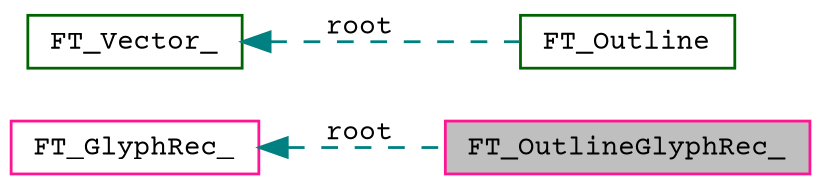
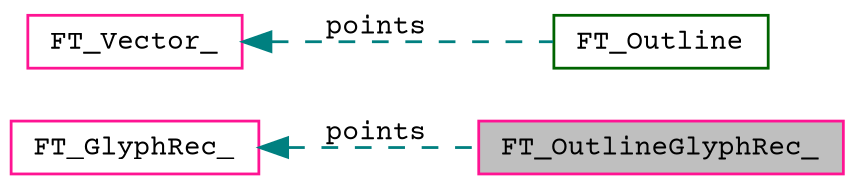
(352, 26) -> (369, 26)
(135, 42) -> (135, 42)
(352, 132) -> (369, 132)
